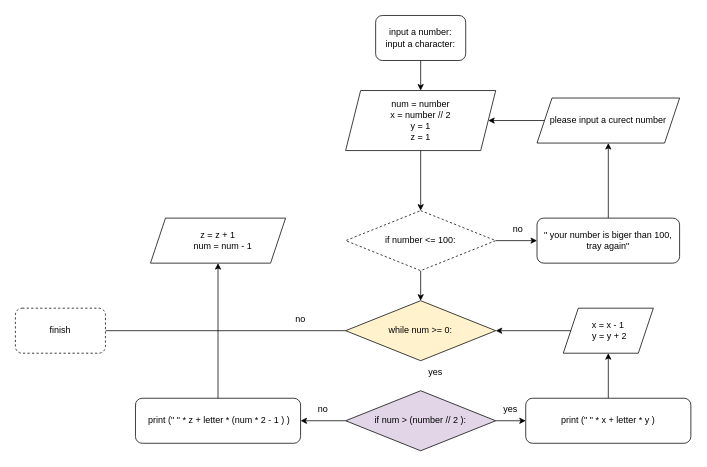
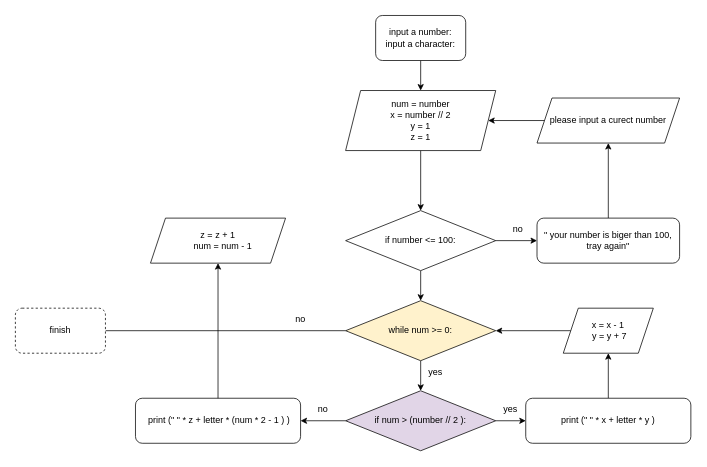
(420, 240) -> (420, 240)
(608, 330) -> (608, 330)
none -> (420, 372)
